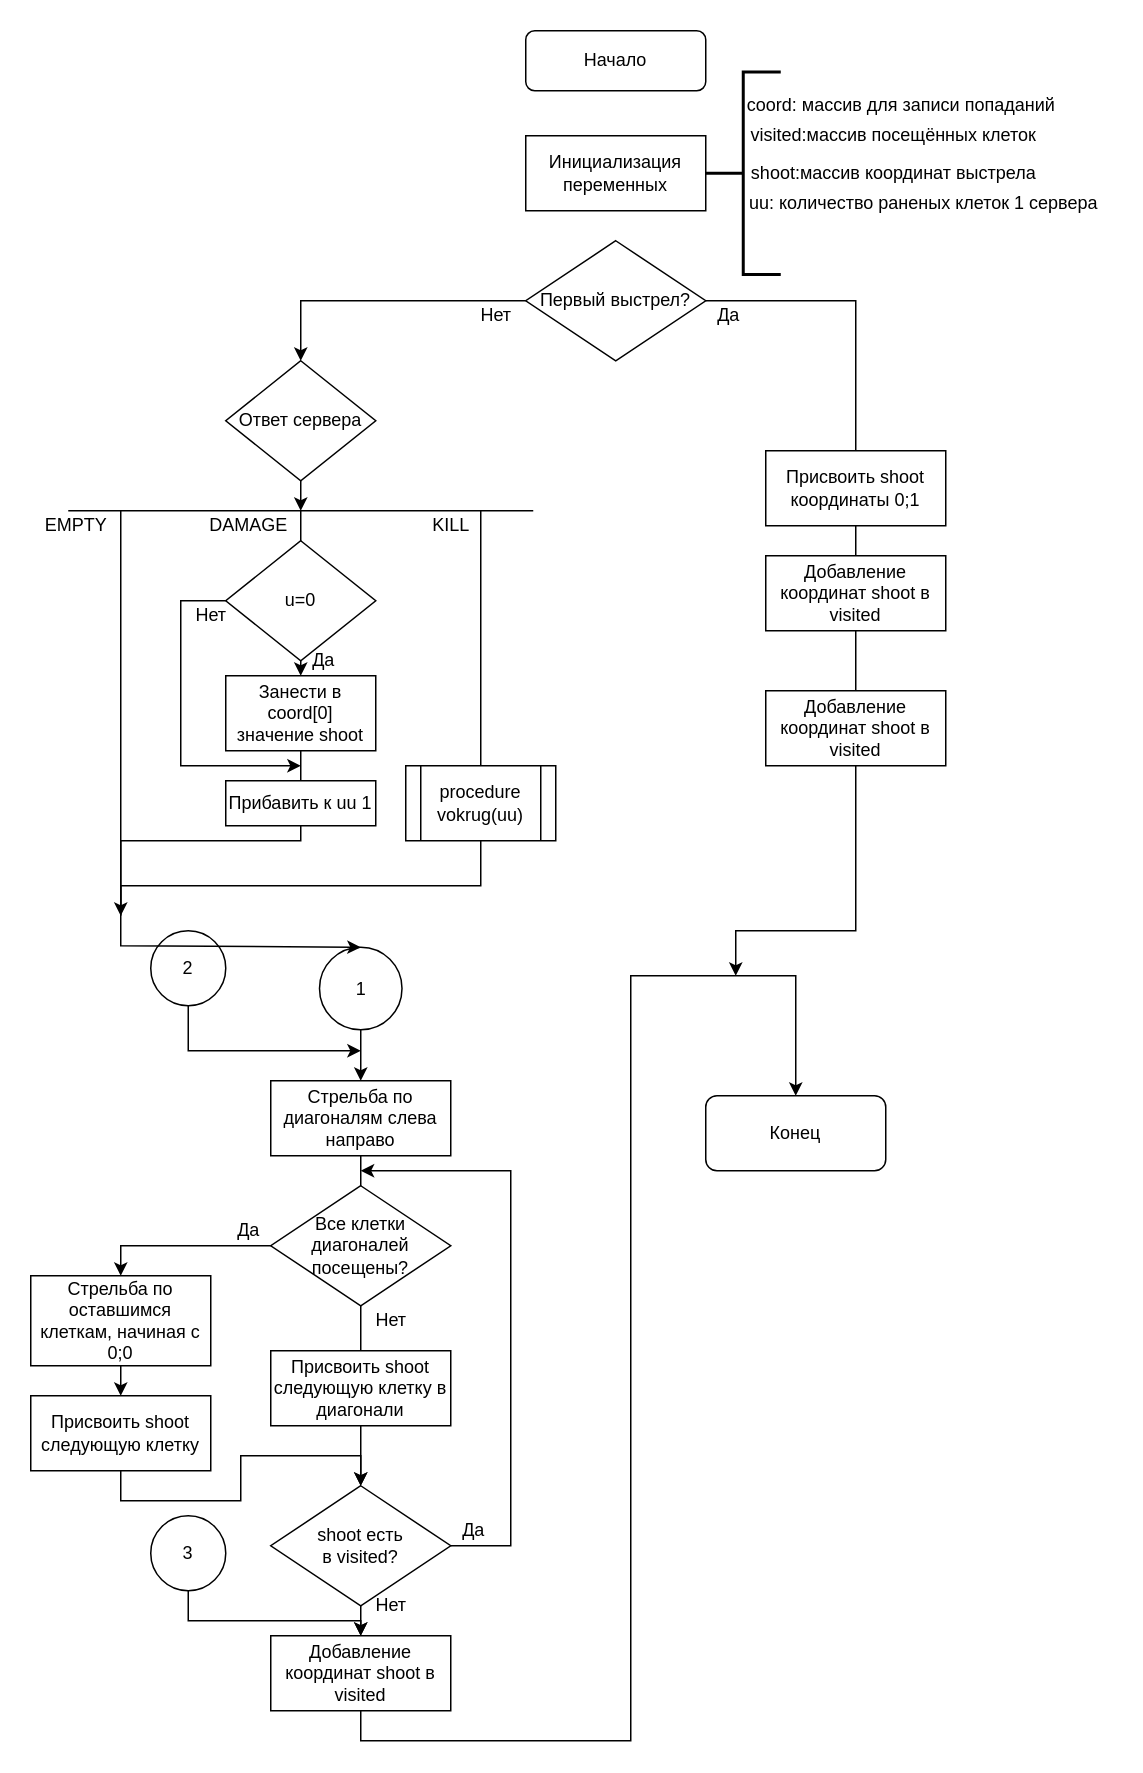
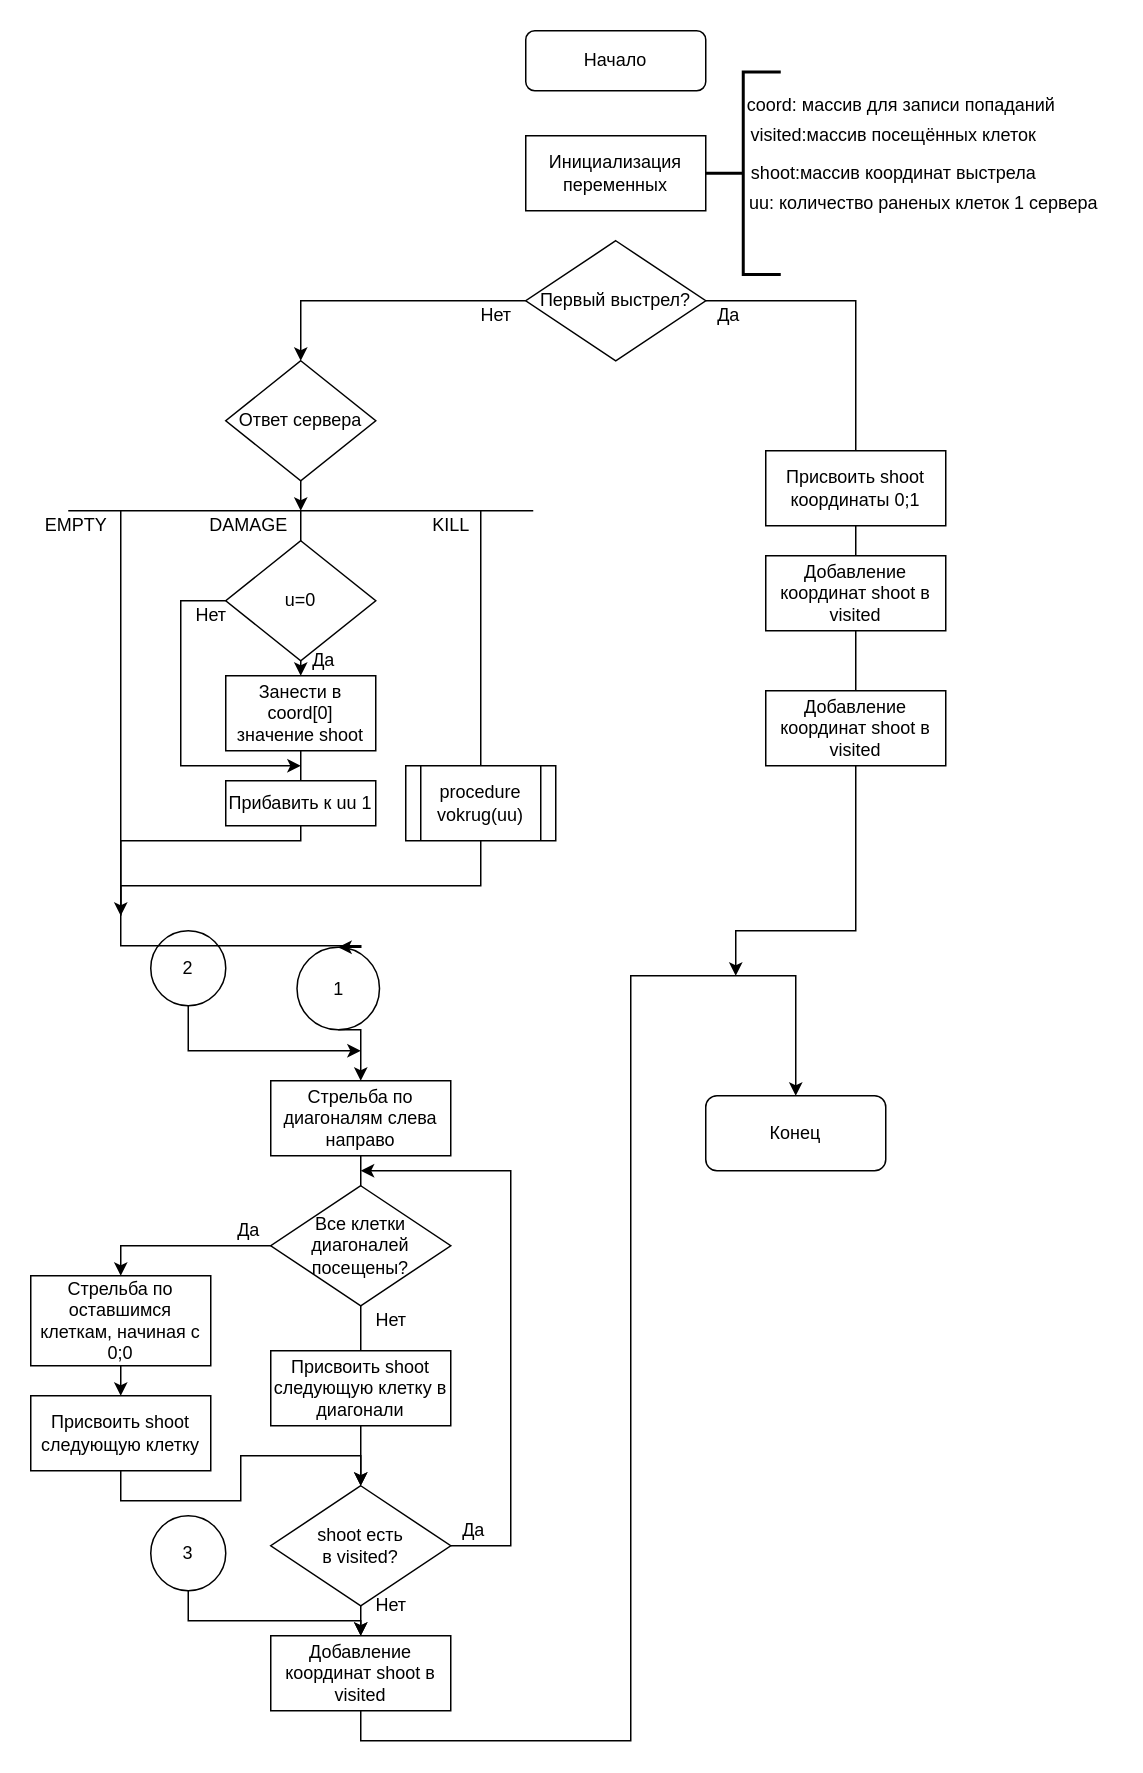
(361, 989) -> (338, 989)
